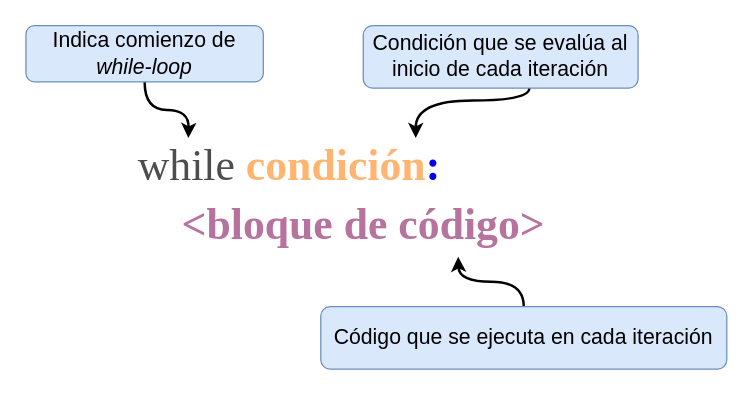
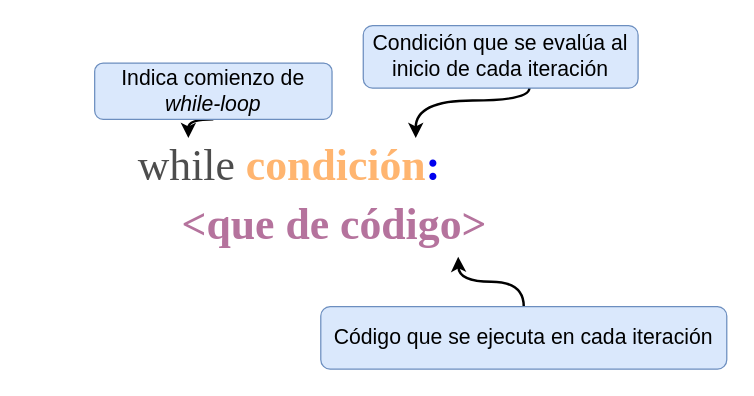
(144, 54) -> (213, 91)
(336, 193) -> (306, 193)
